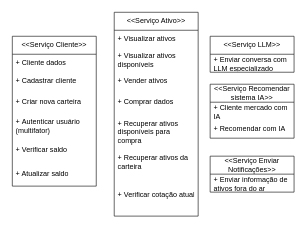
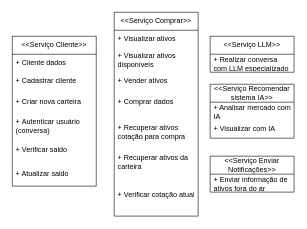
(156, 21) -> (156, 21)
(253, 63) -> (253, 63)
(253, 111) -> (253, 111)
(55, 126) -> (55, 126)
(249, 129) -> (247, 129)
(157, 132) -> (157, 132)
